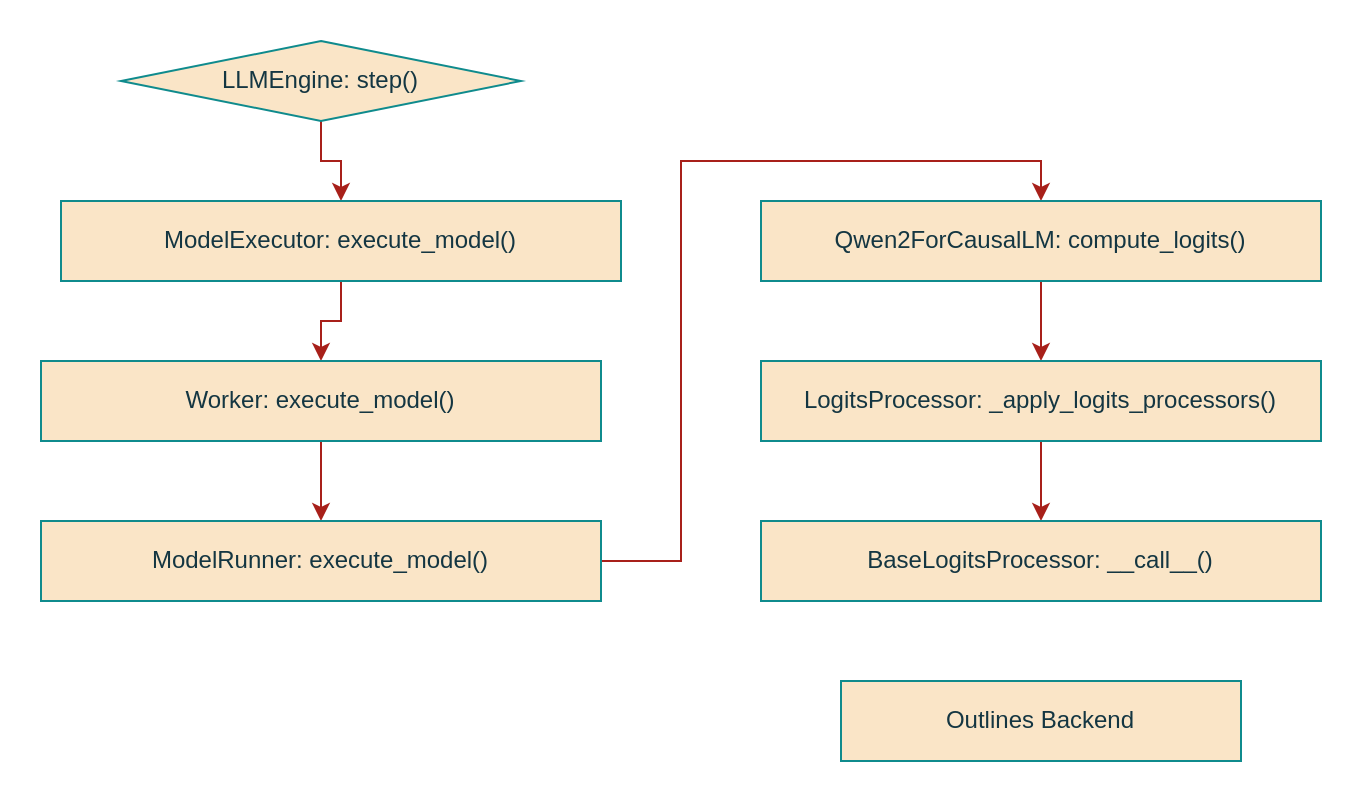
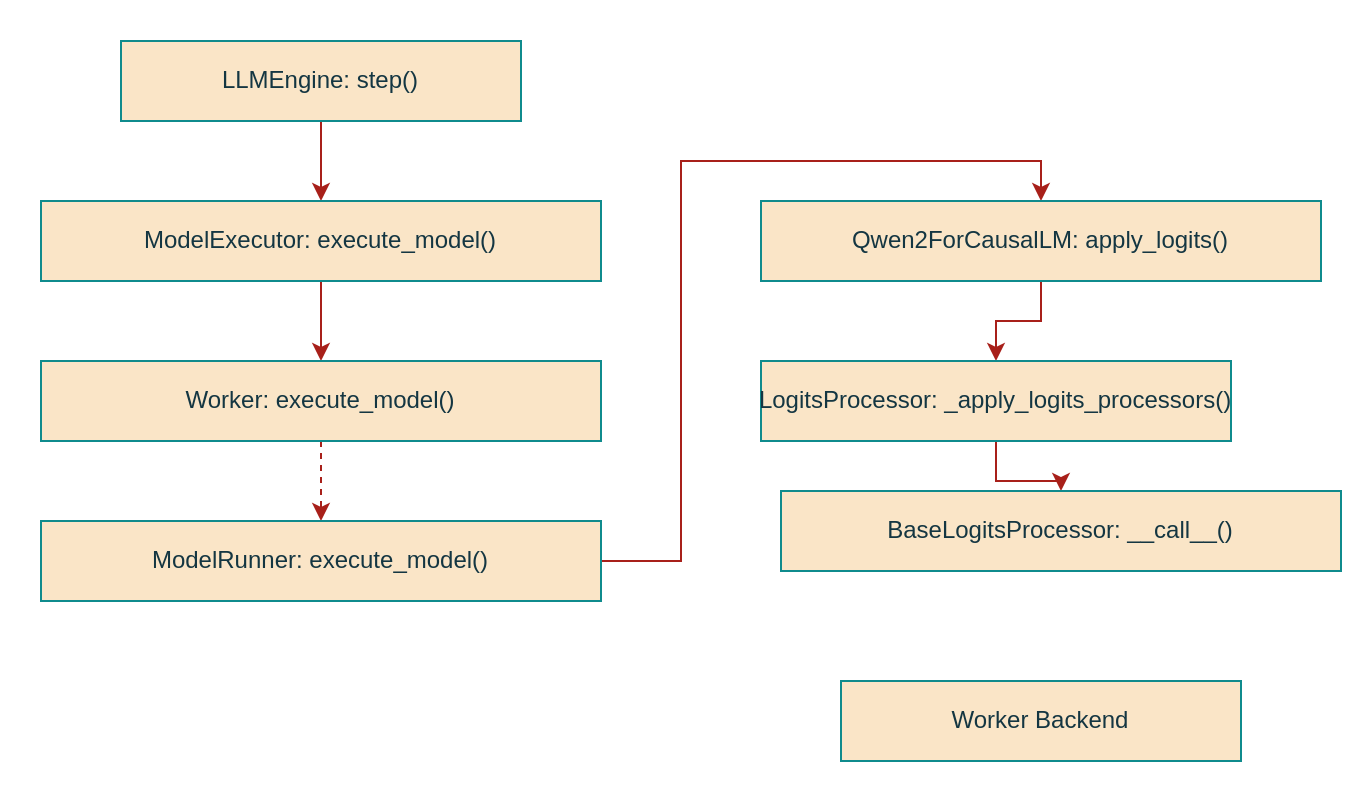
(321, 81) -> (321, 81)
(341, 241) -> (321, 241)
(1041, 241) -> (1041, 241)
(1041, 401) -> (996, 401)
(321, 473) -> (321, 473)
(1041, 561) -> (1061, 531)
(1041, 721) -> (1041, 721)
